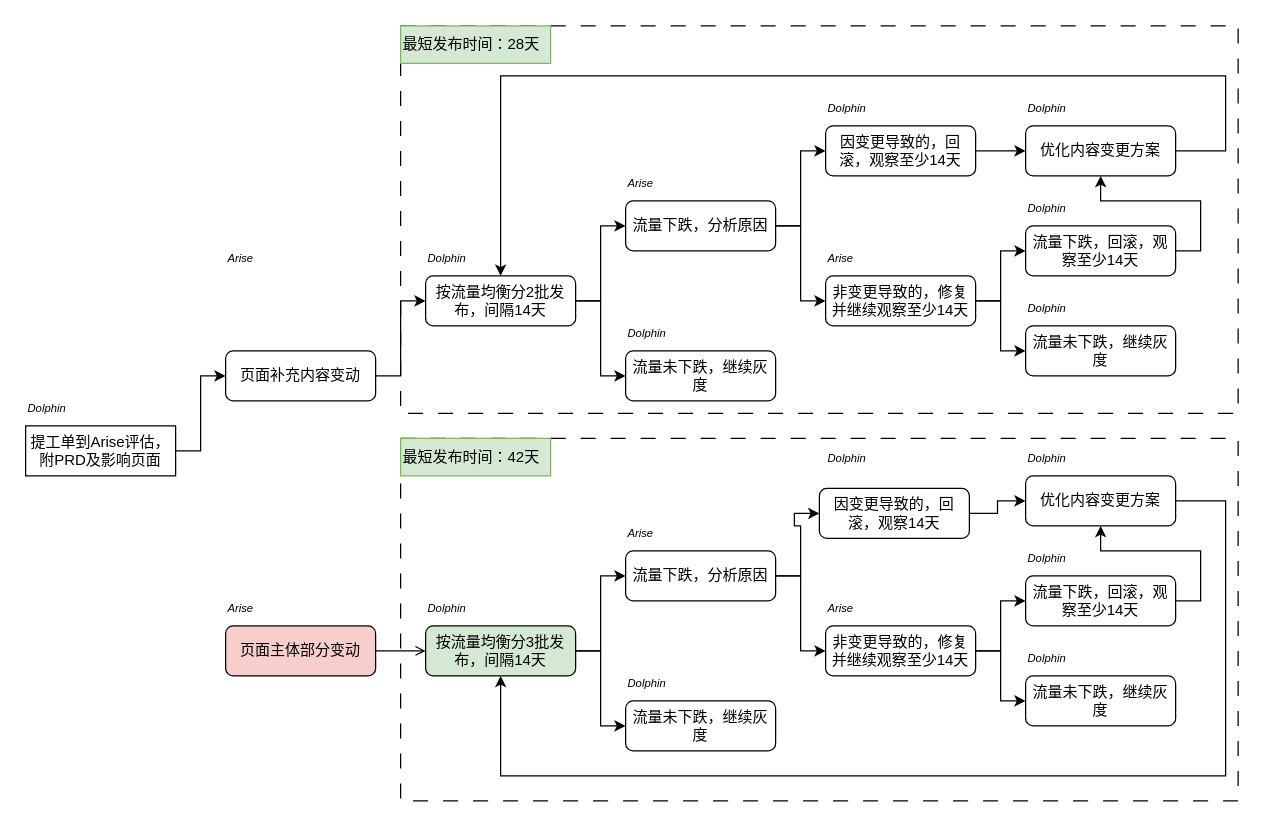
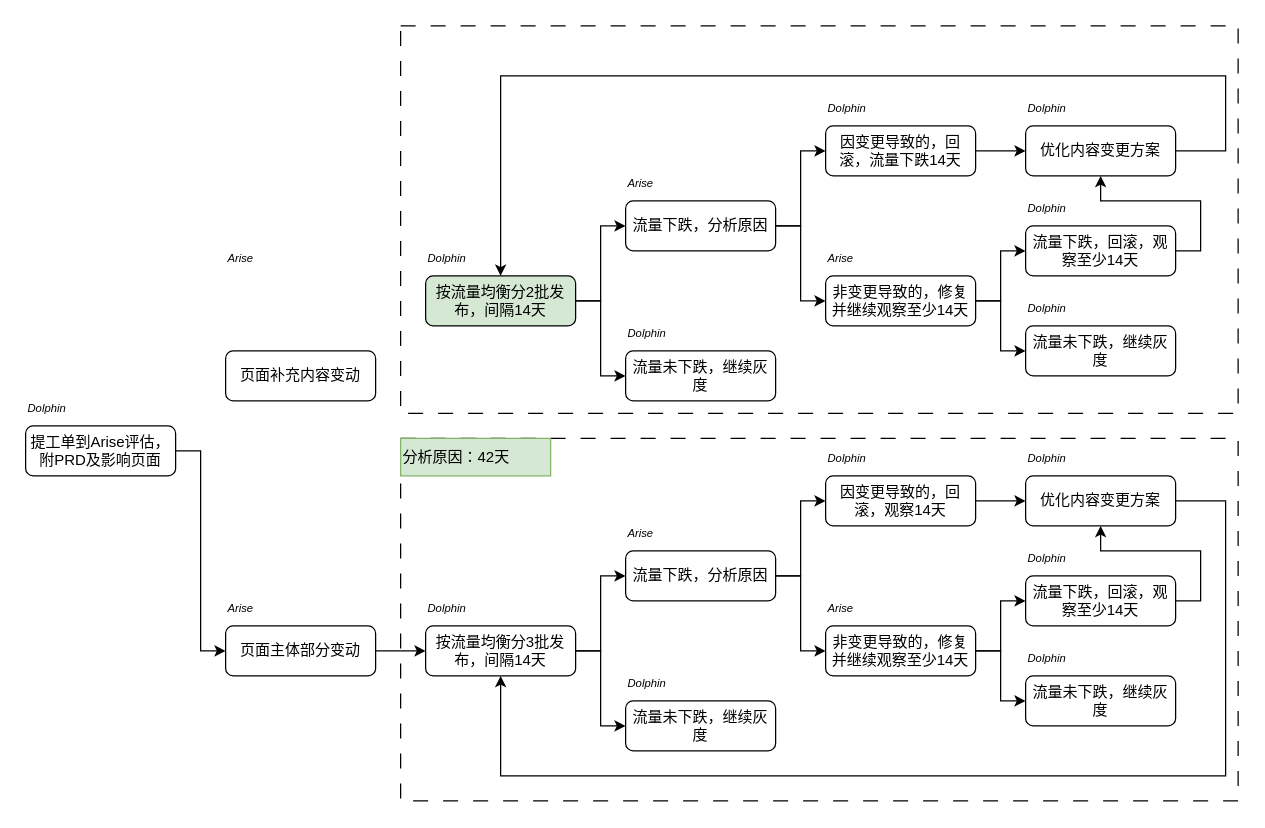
(476, 44) -> none
(901, 151) -> (901, 151)
(501, 301) -> (501, 301)
(390, 376) -> none
(201, 404) -> none
(101, 451) -> (101, 451)
(472, 457) -> (457, 457)
(894, 513) -> (901, 501)
none -> (201, 559)
(301, 651) -> (301, 651)
(417, 651) -> (416, 651)
(501, 651) -> (501, 651)
